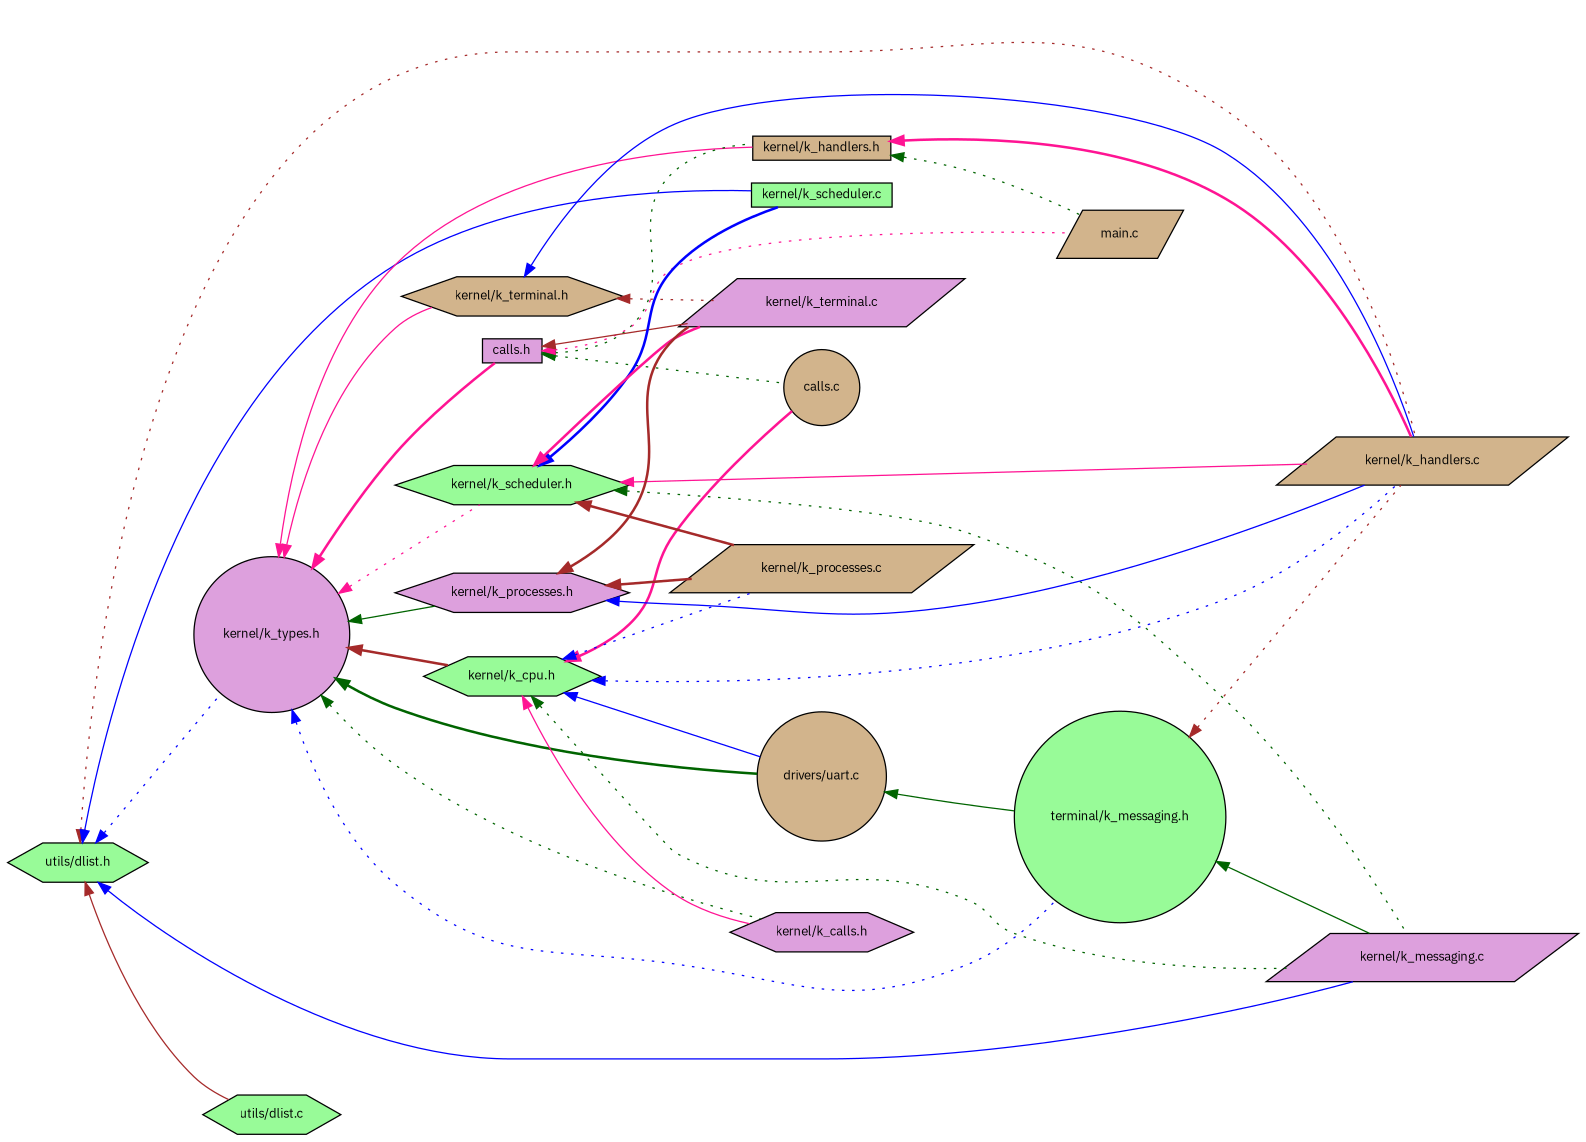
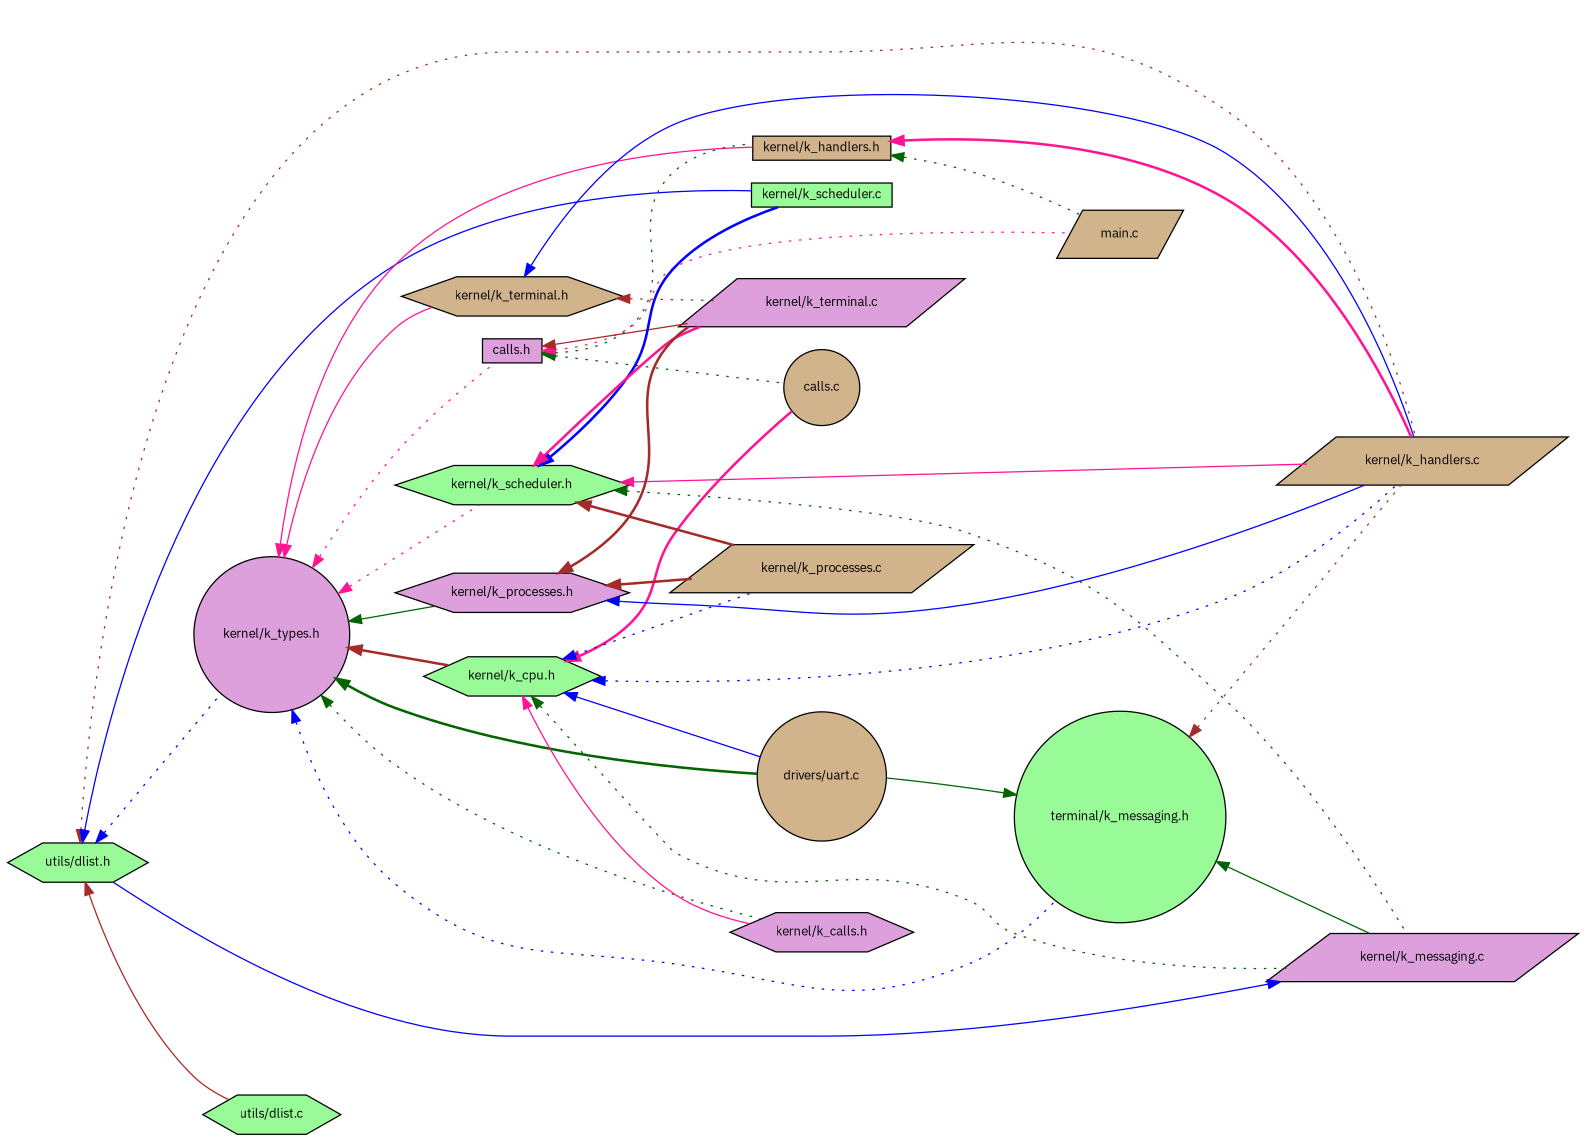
(398, 451) -> (398, 451)
(956, 803) -> (945, 785)
(713, 1059) -> (675, 1036)
